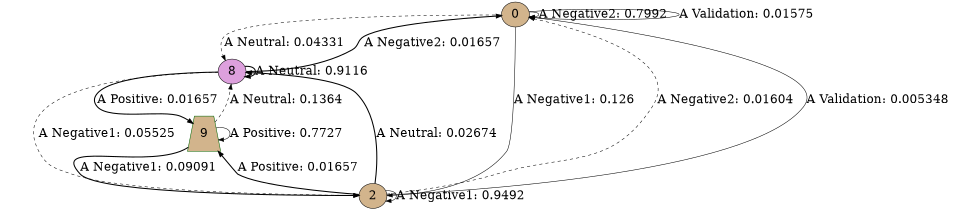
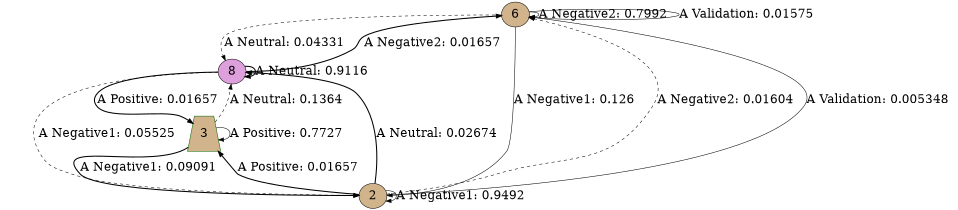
(515, 15) -> (515, 15)
(204, 134) -> (204, 134)
